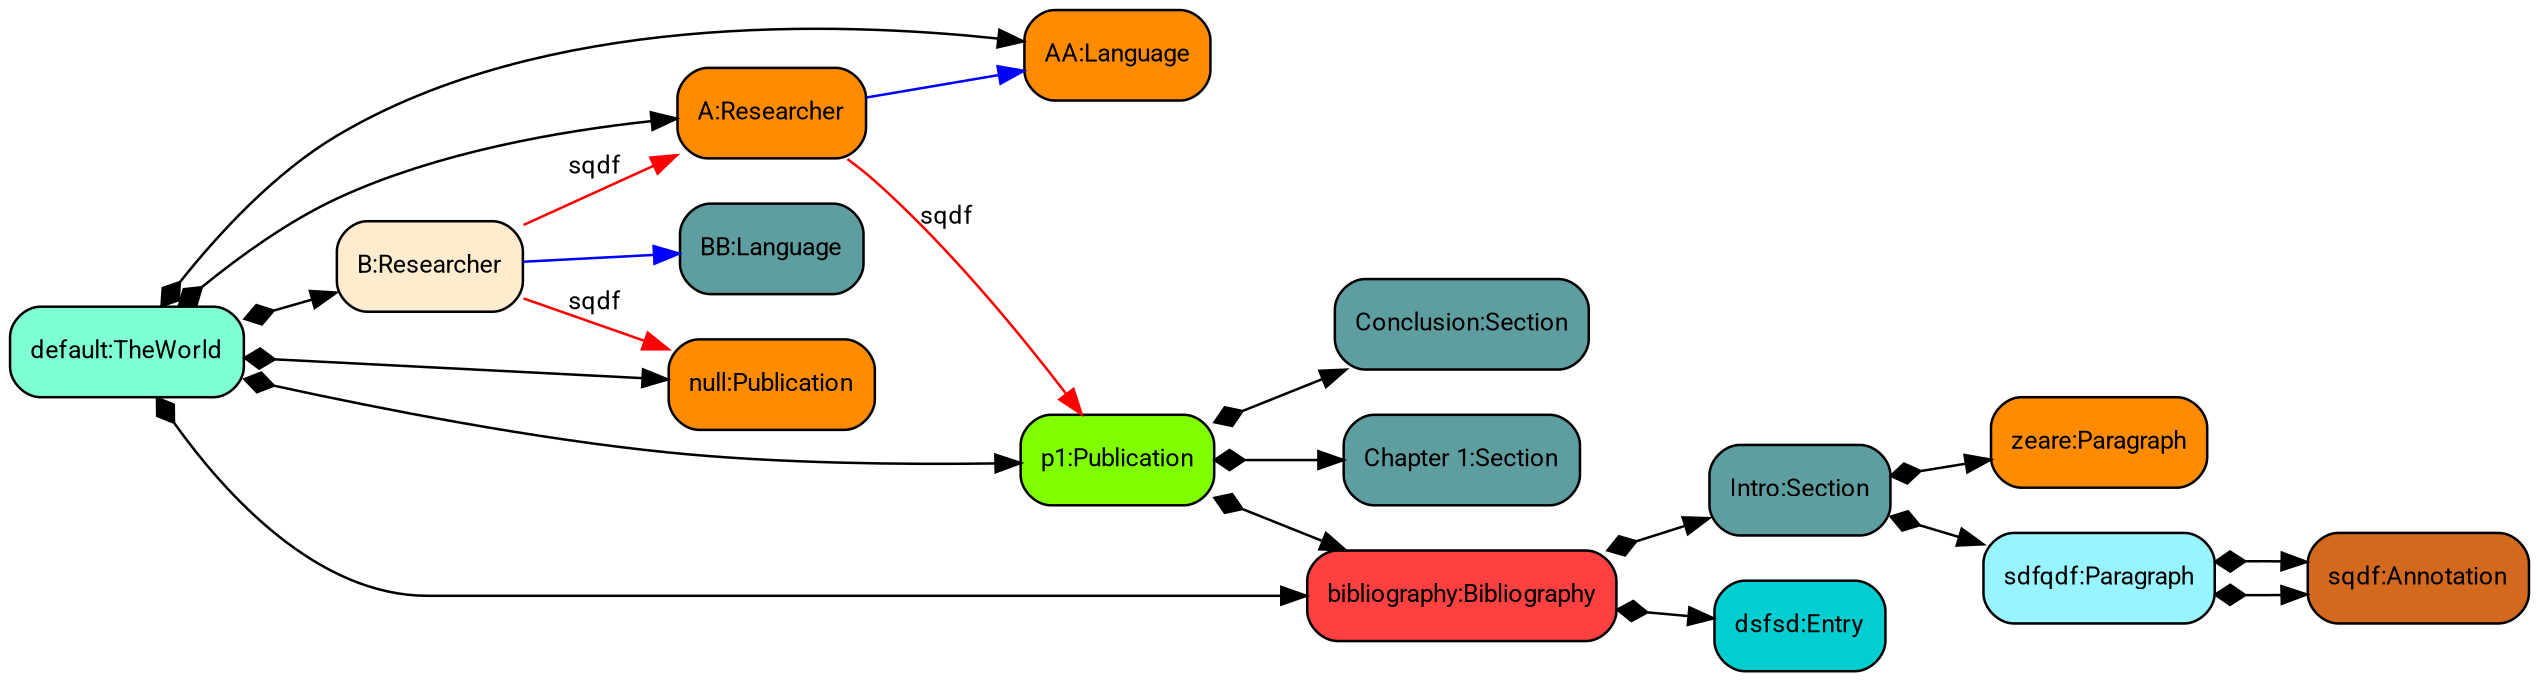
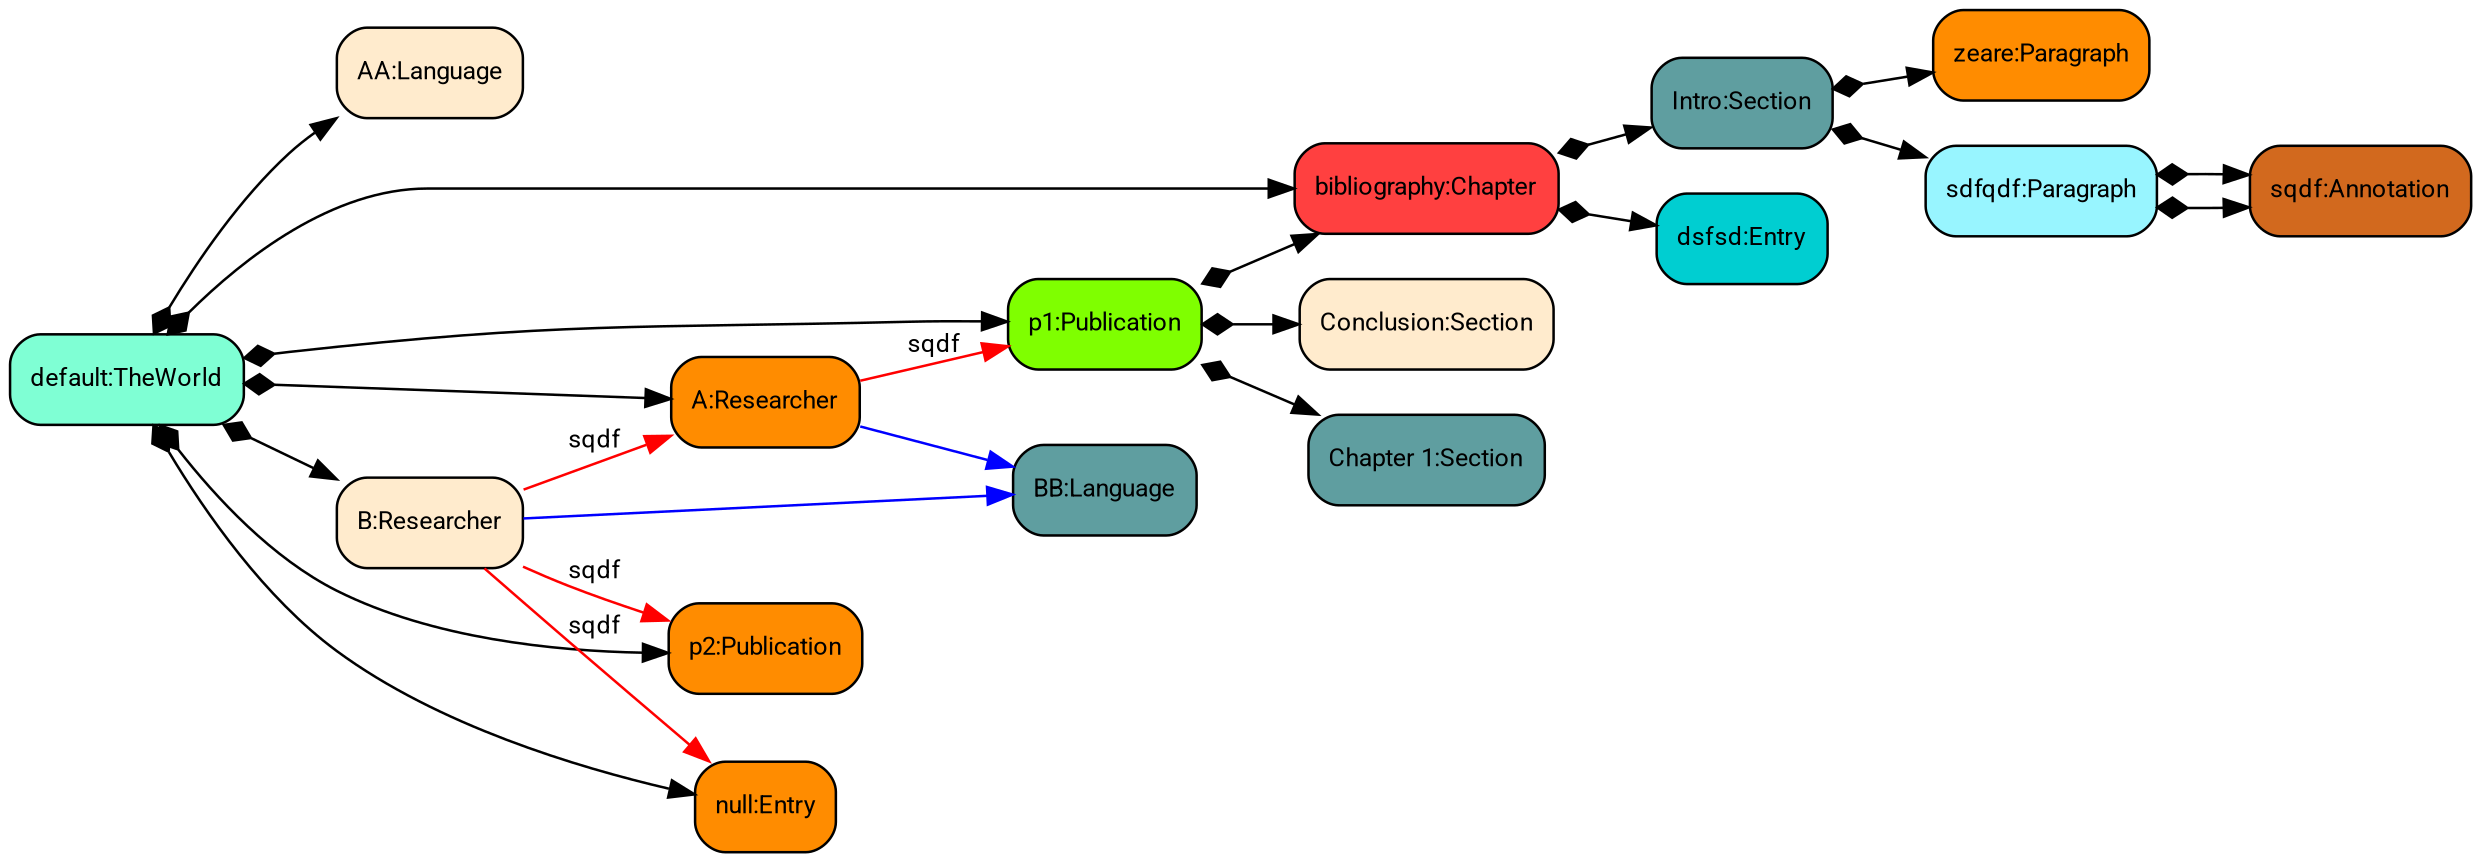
(1117, 55) -> (430, 73)
(932, 86) -> (924, 443)
(1462, 324) -> (1427, 324)
(772, 385) -> (765, 807)
(1462, 596) -> (1427, 189)
none -> (765, 649)
